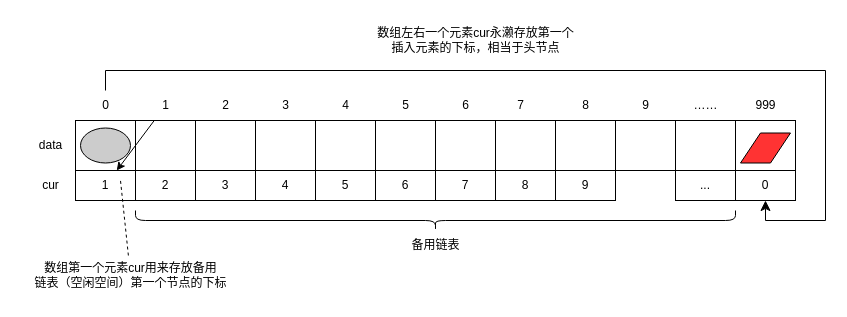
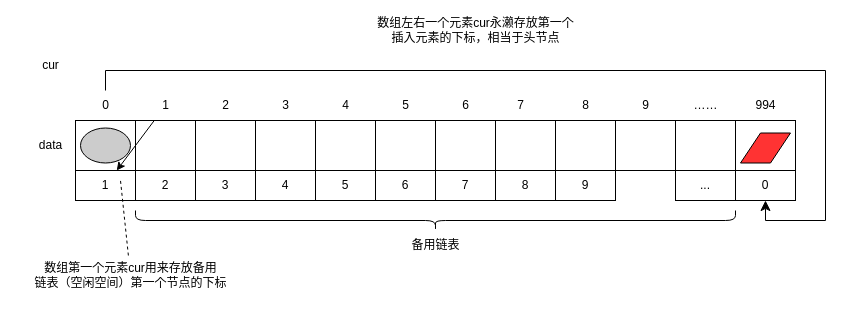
(476, 41) -> (476, 31)
(766, 106) -> (766, 106)
(51, 186) -> (51, 66)
